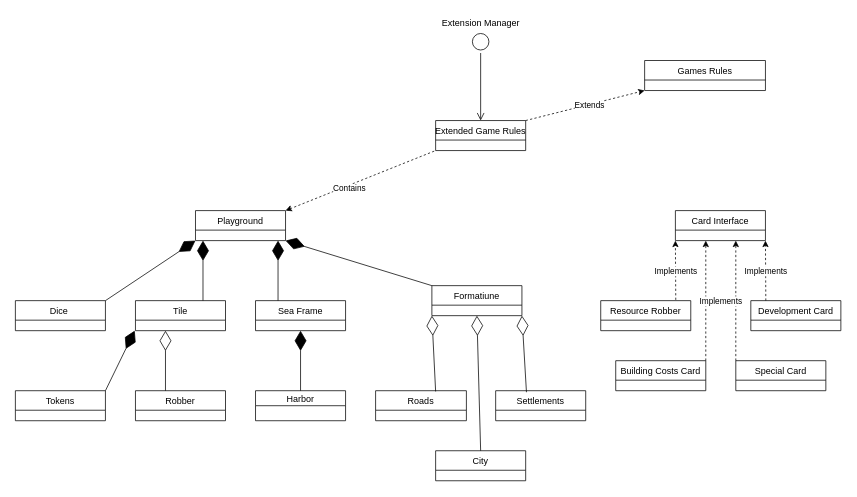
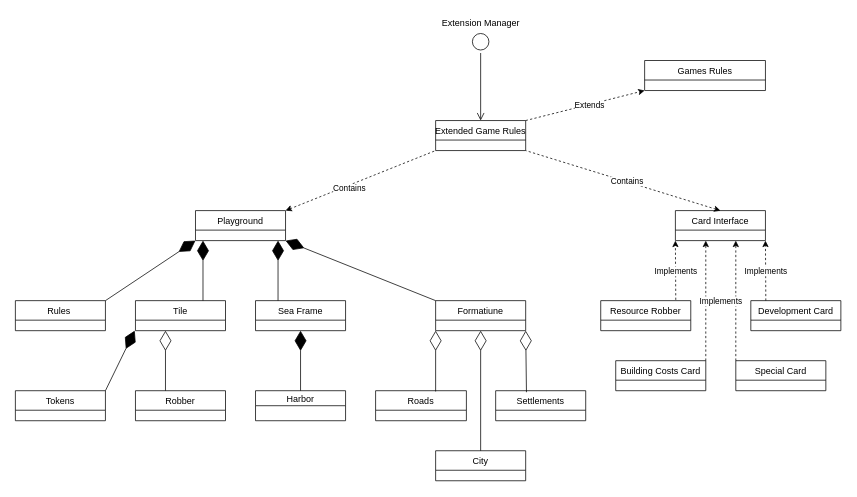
none -> (620, 180)
(477, 300) -> (480, 315)
(60, 311) -> (60, 311)
